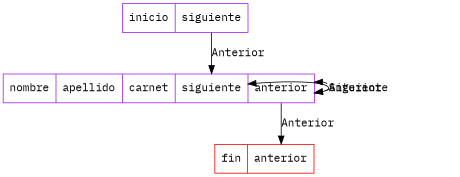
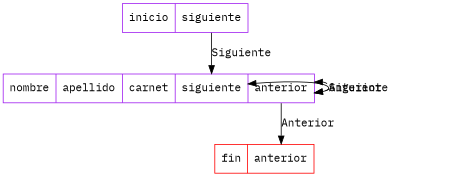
(238, 53) -> (242, 53)
